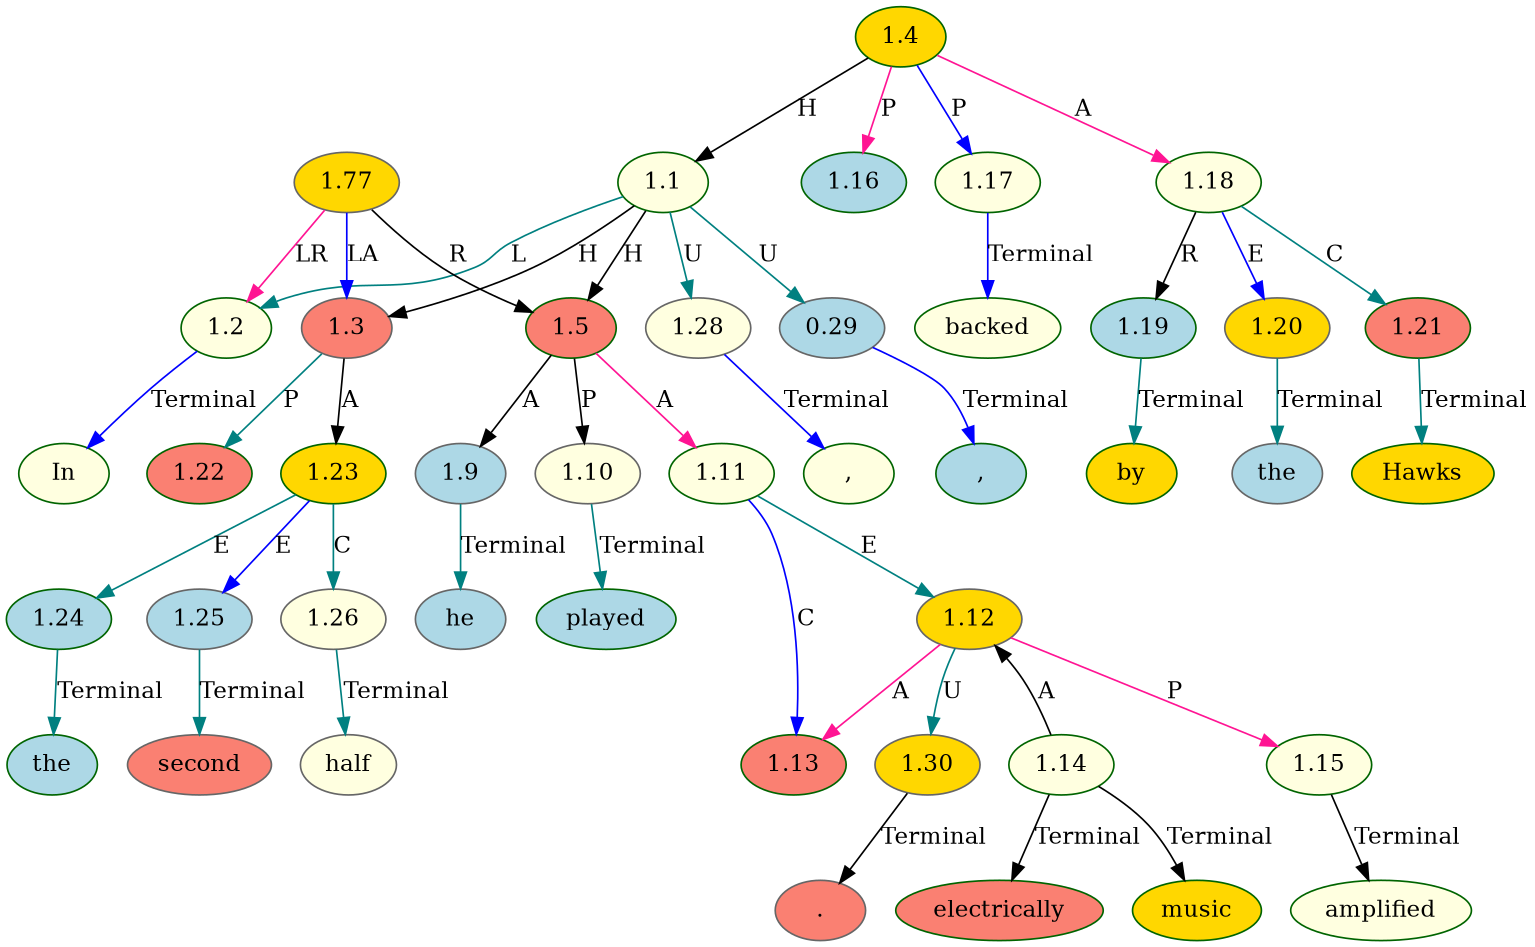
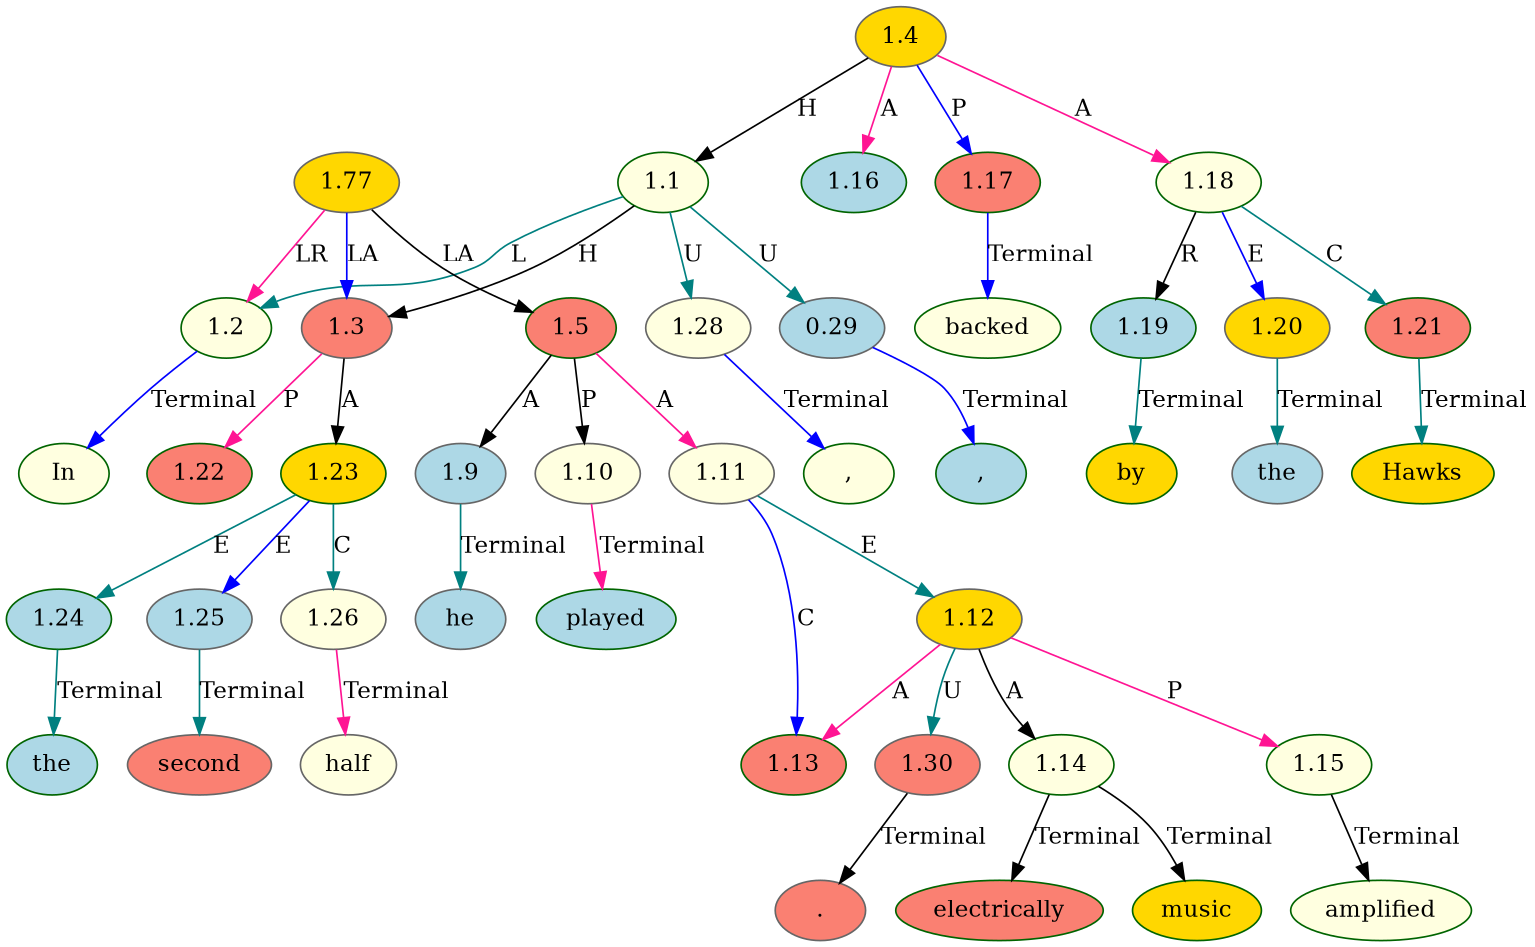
(901, 37) -> (901, 37)
(889, 110) -> (889, 110)
(988, 182) -> (988, 182)
(622, 248) -> none
(458, 255) -> (458, 255)
(280, 395) -> (280, 395)
(722, 474) -> (722, 474)
(596, 538) -> (596, 538)
(340, 684) -> (340, 684)
(1032, 695) -> (997, 690)
(928, 765) -> (928, 765)
